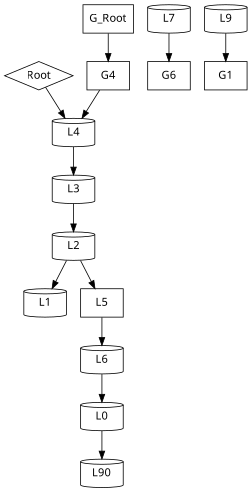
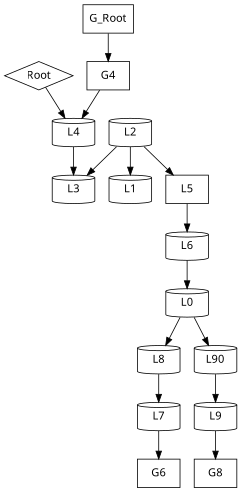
(226, 76) -> (216, 473)
(74, 214) -> (105, 158)
none -> (159, 360)
none -> (216, 384)
